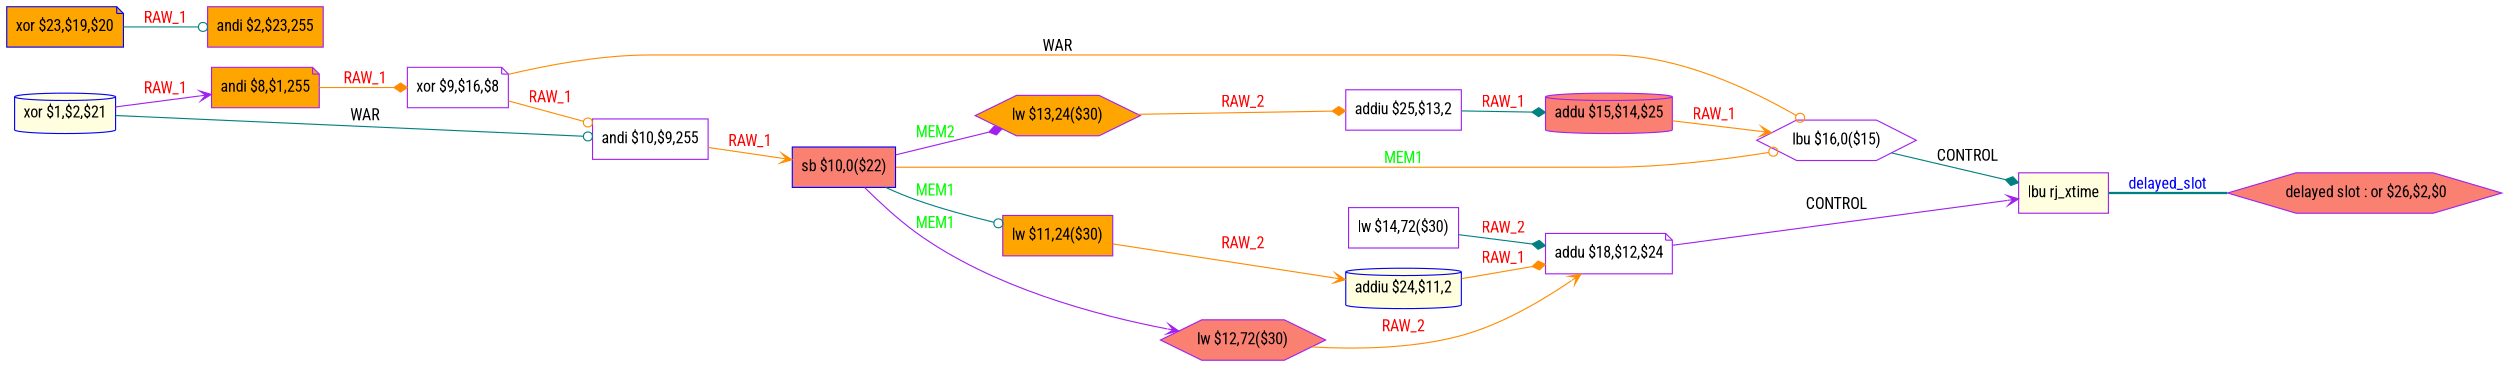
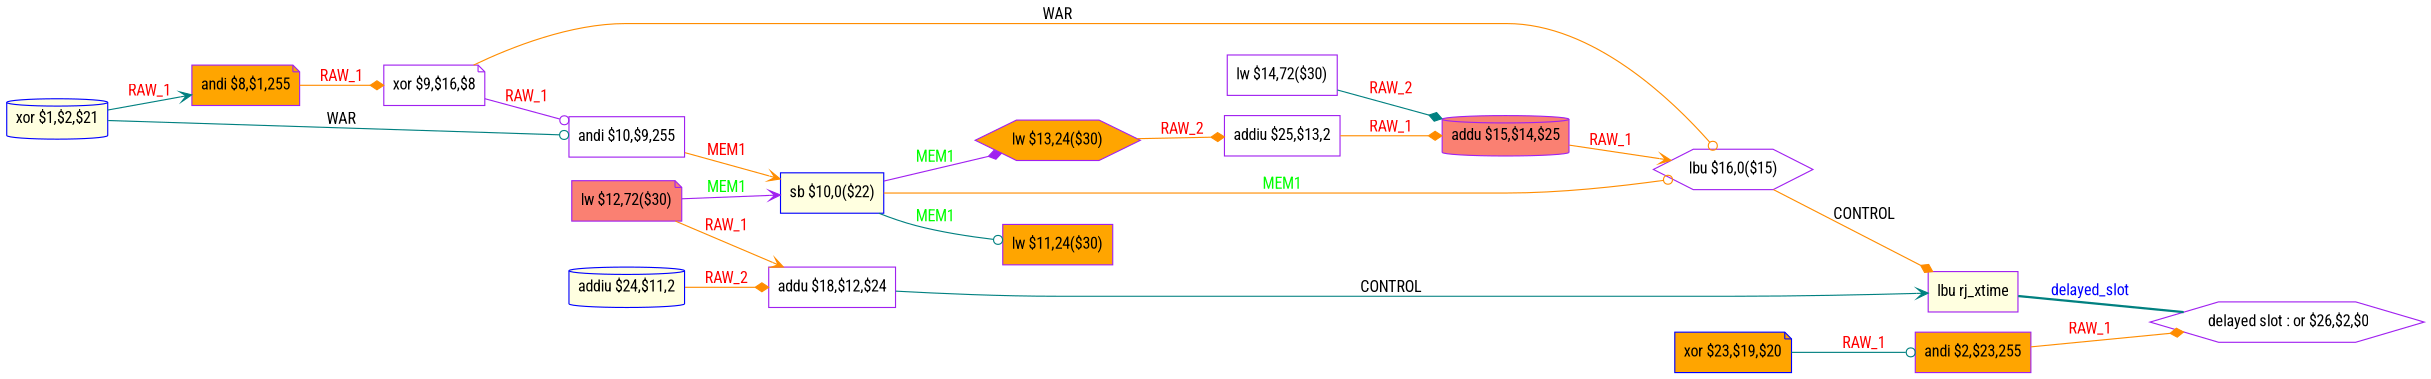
(158, 101) -> (144, 103)
(546, 111) -> (522, 109)
(1497, 112) -> (1384, 136)
(935, 133) -> (935, 158)
(750, 142) -> (727, 151)
(1948, 166) -> (1847, 227)
(844, 167) -> (832, 193)
(2365, 193) -> (2287, 322)
(1840, 223) -> (1406, 296)
(1495, 239) -> (1383, 103)
(1609, 254) -> (832, 287)
(1503, 259) -> (727, 279)
(1224, 261) -> none
(1005, 281) -> (725, 197)
(1404, 327) -> (727, 226)
(1243, 340) -> (627, 201)
none -> (2100, 340)
